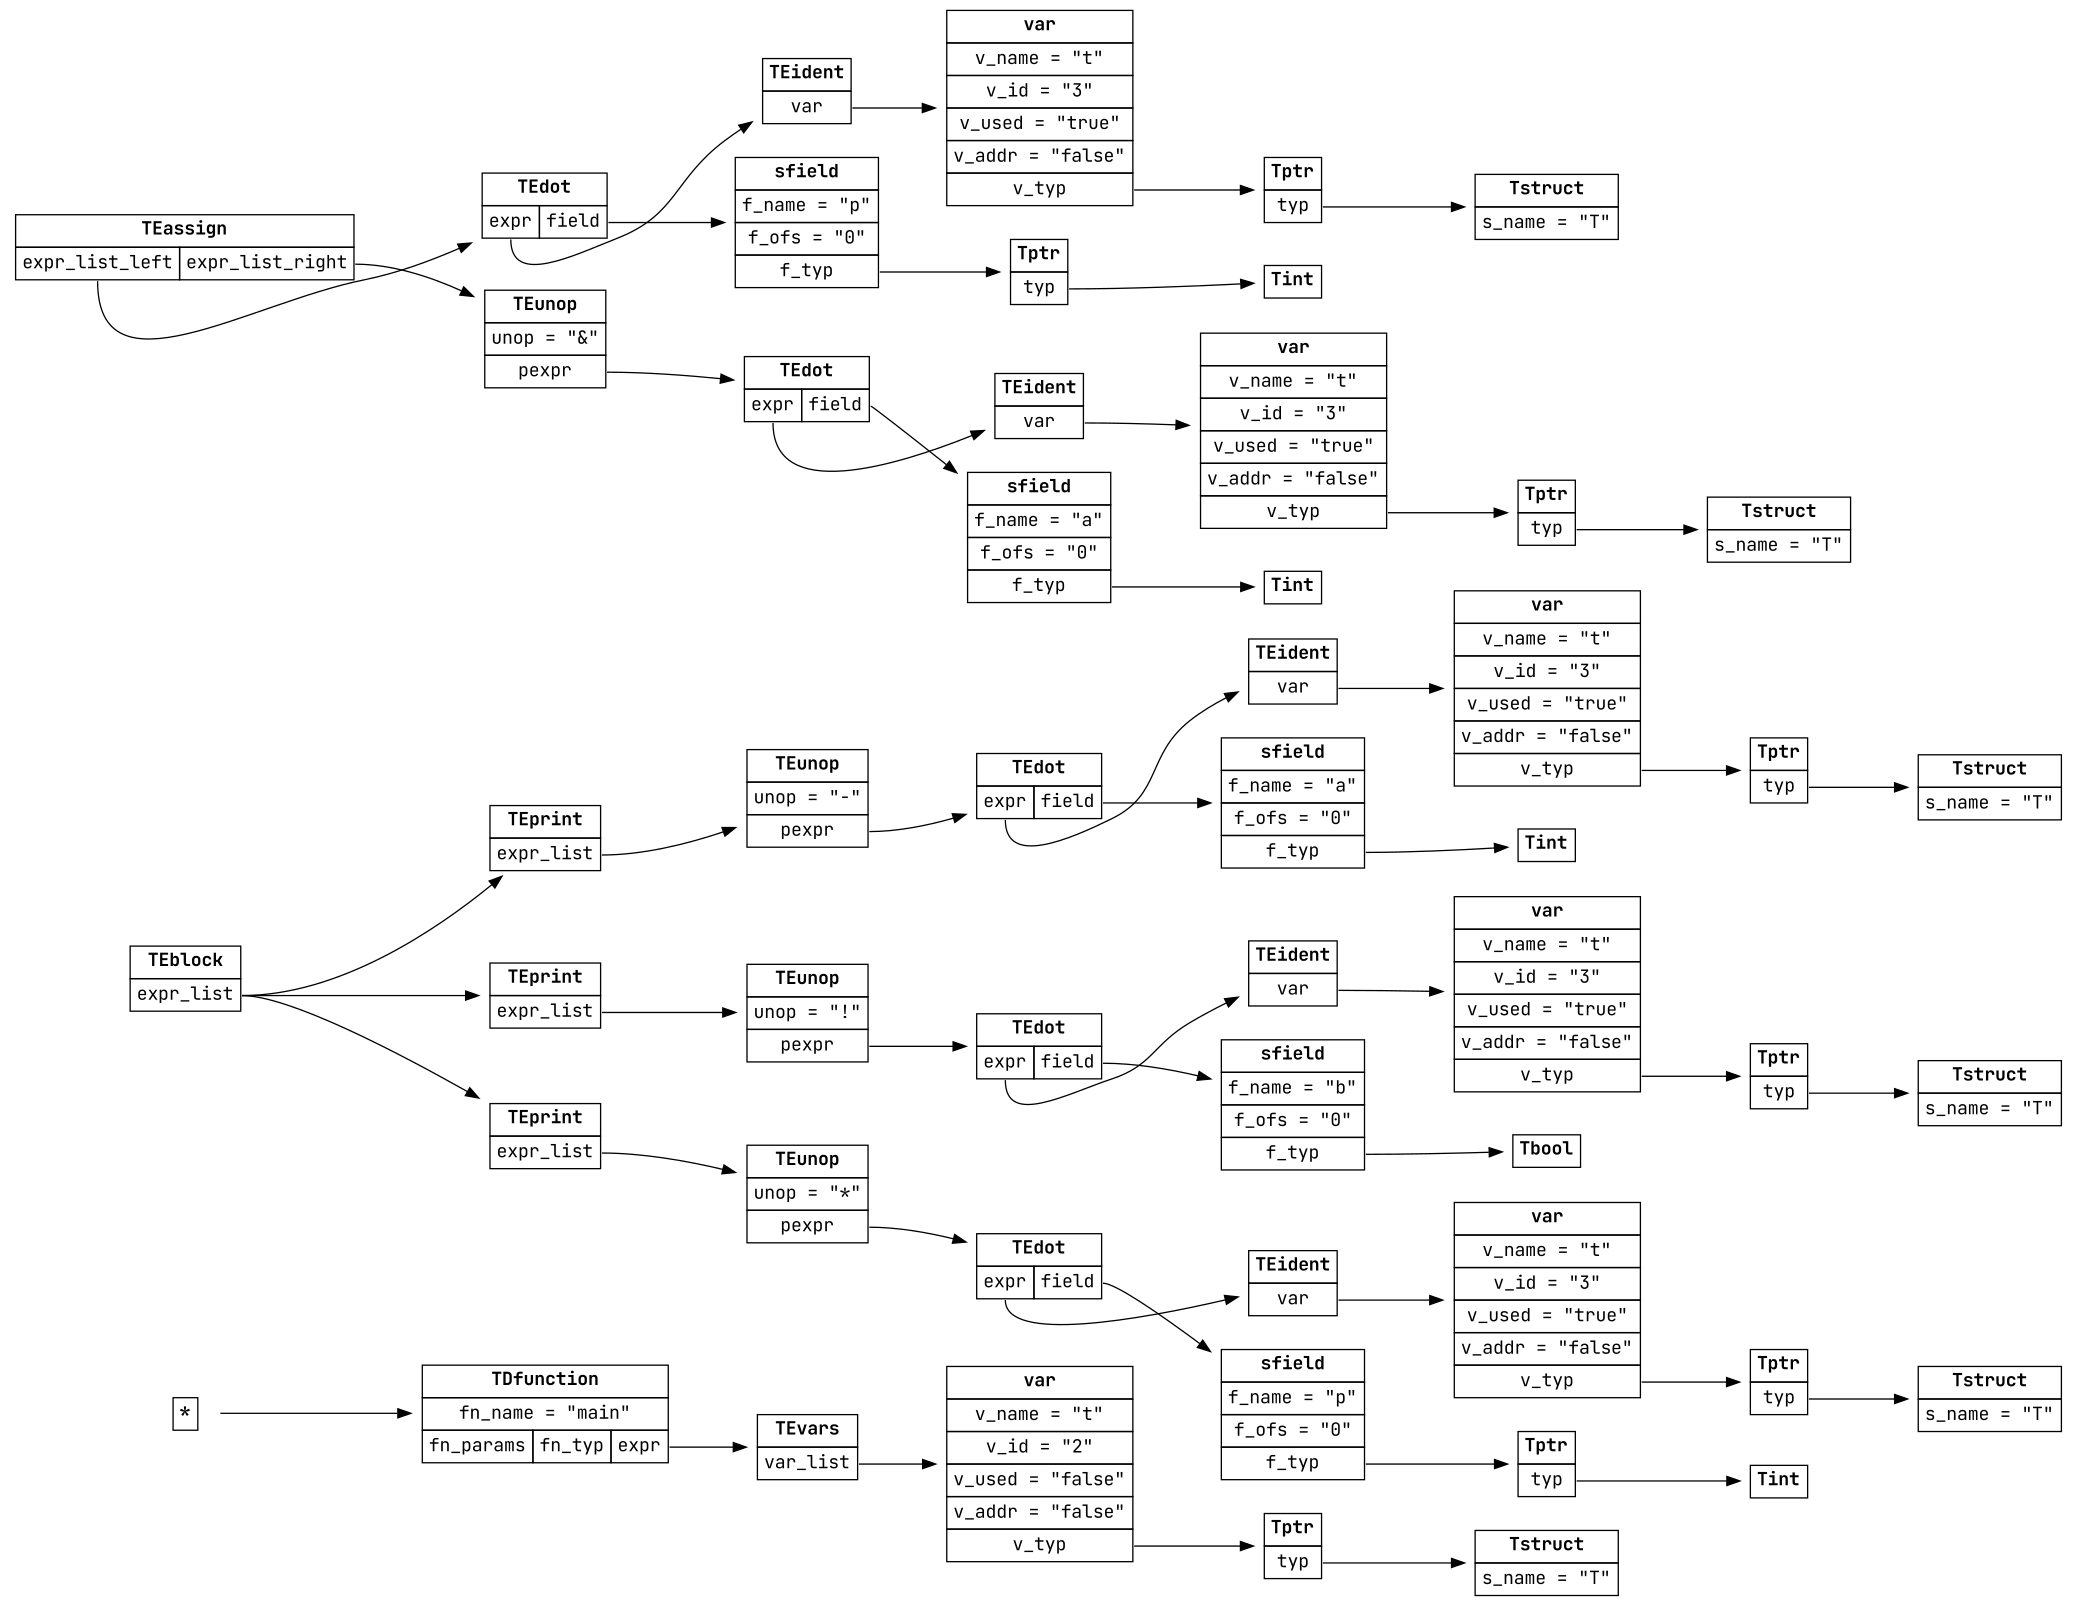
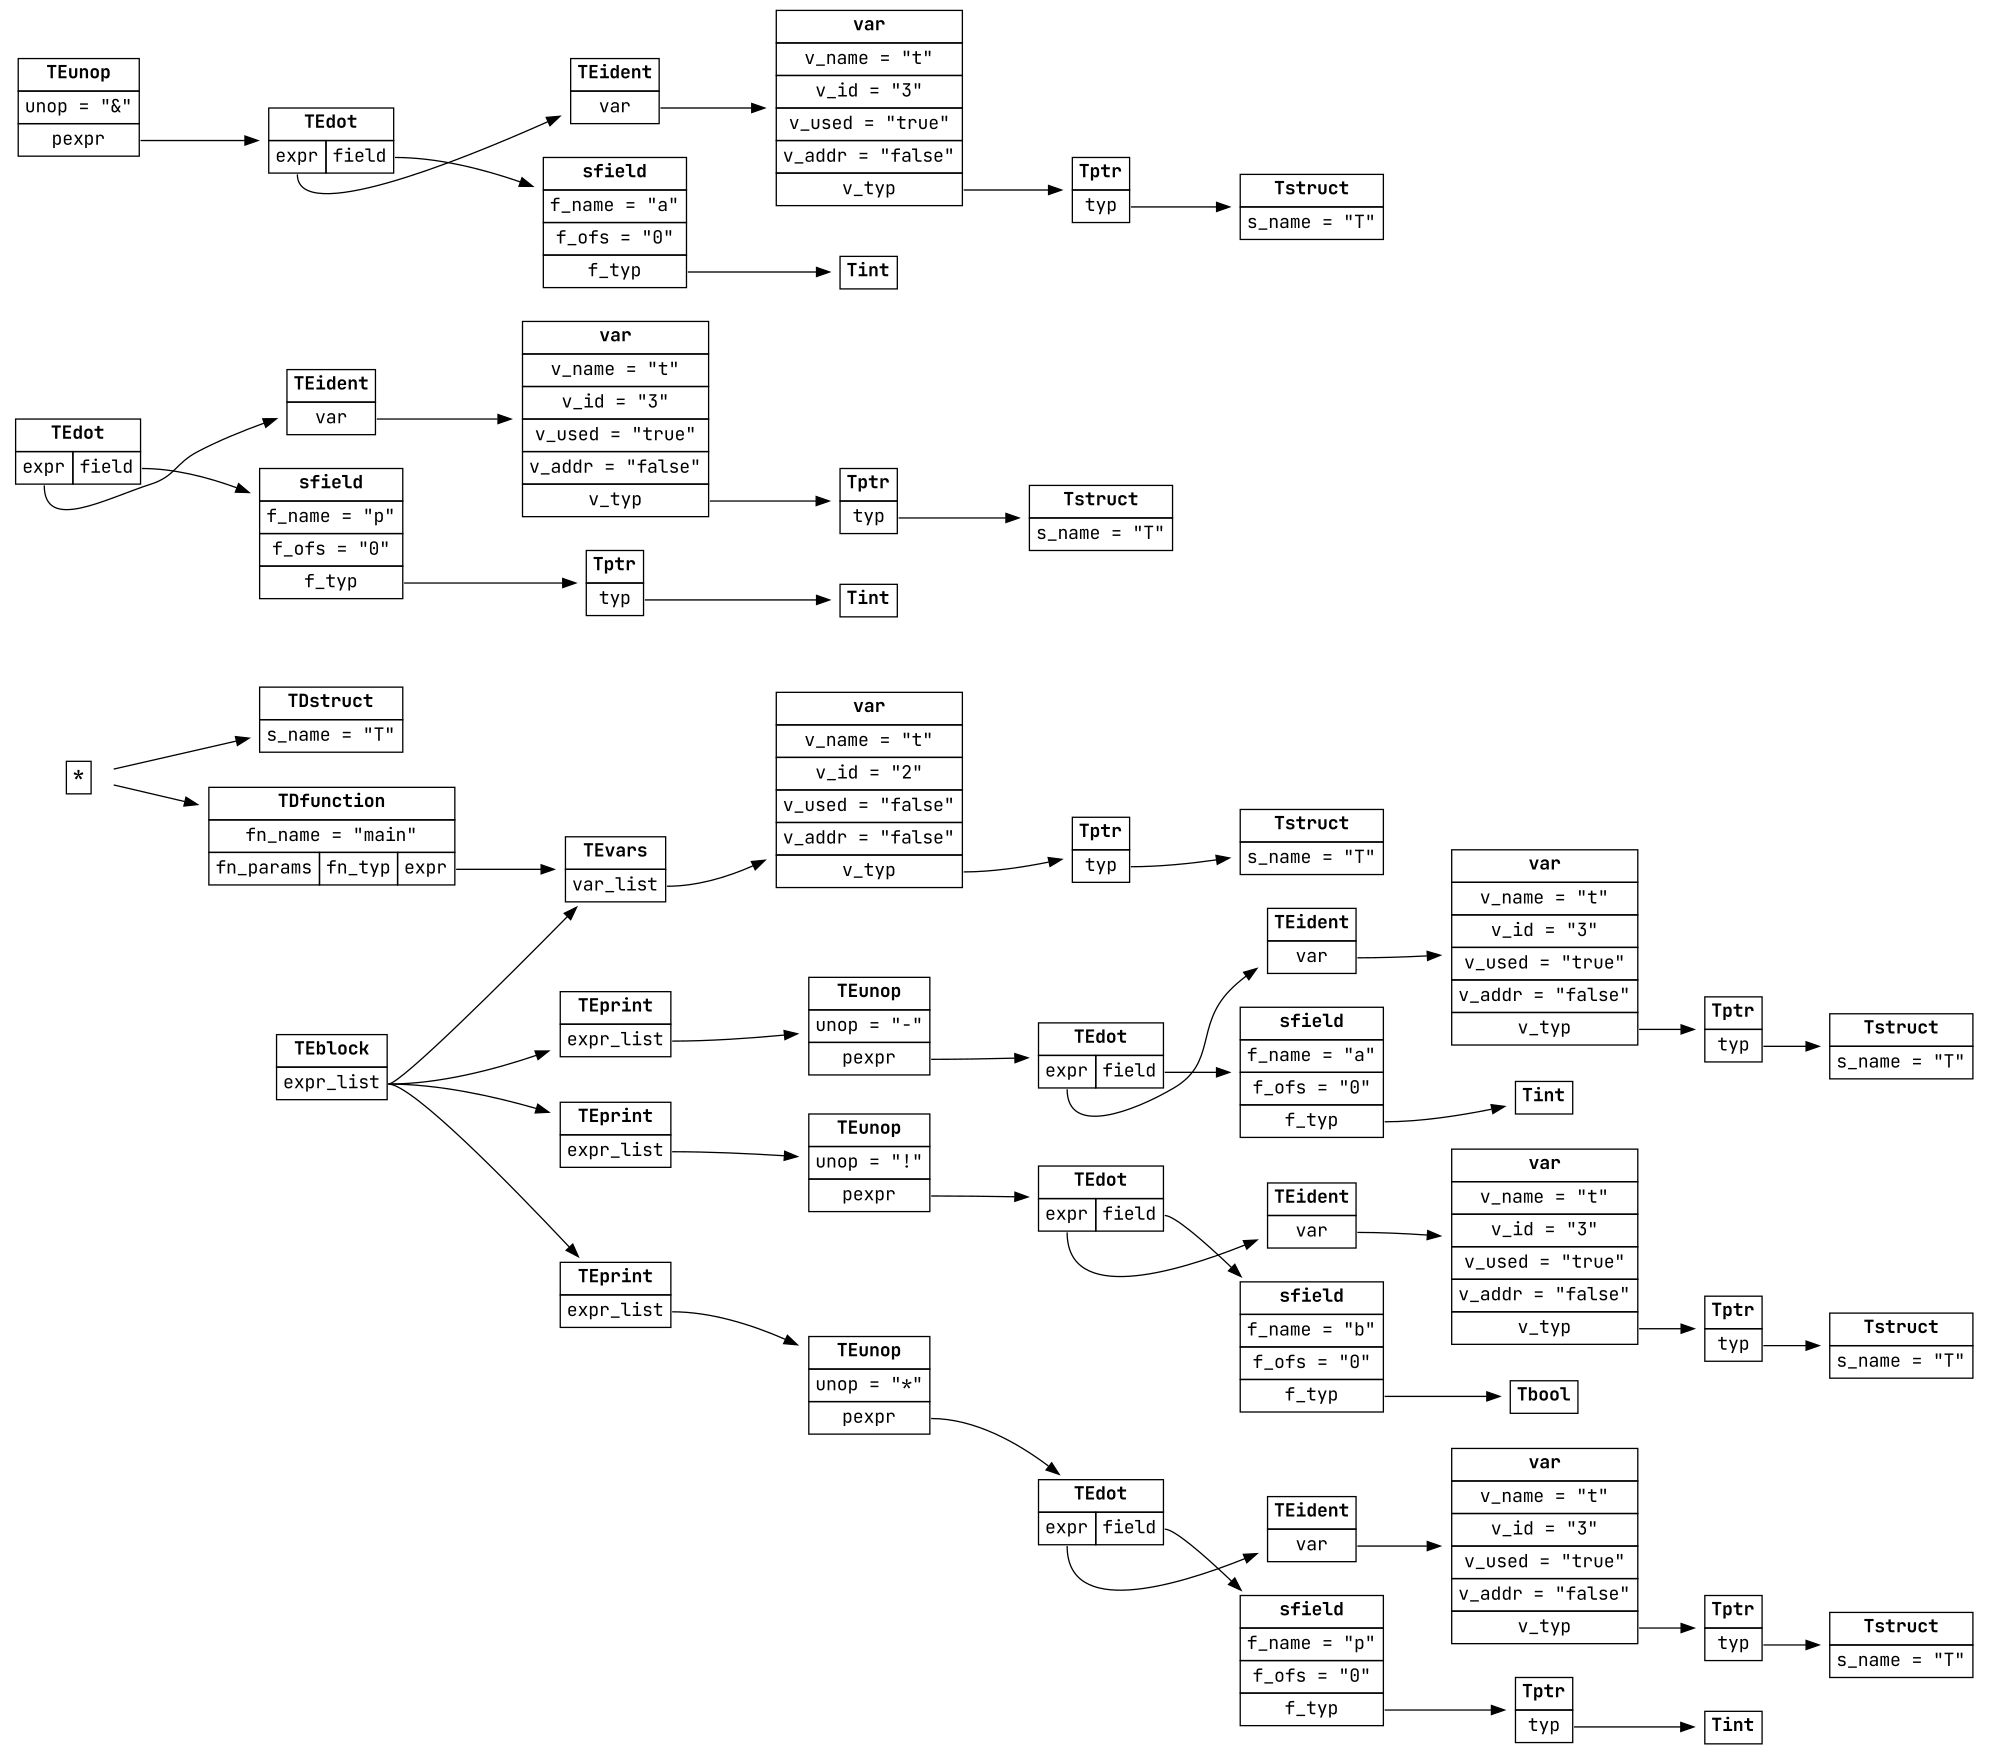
(185, 247) -> none
none -> (331, 720)
none -> (480, 1003)
